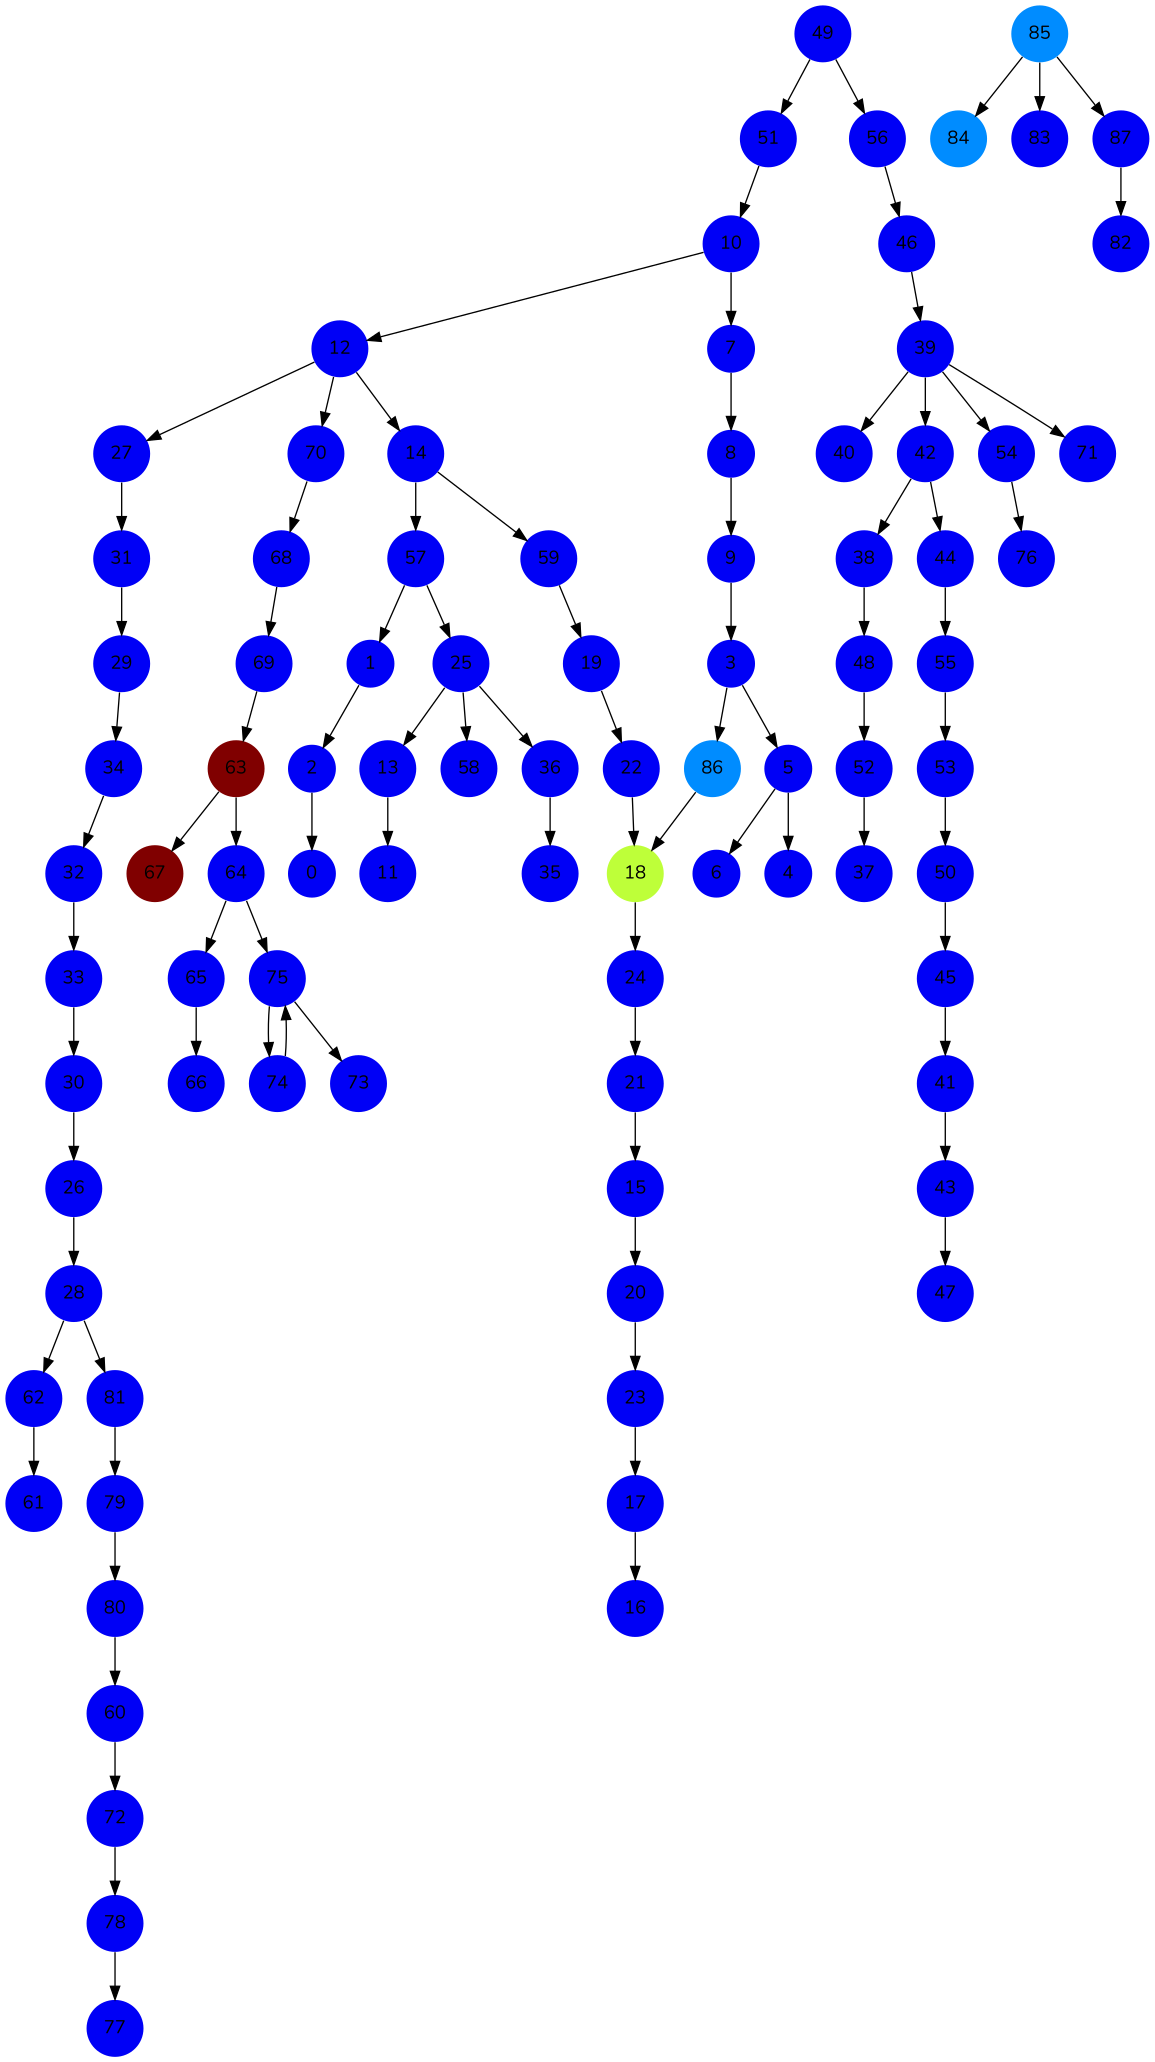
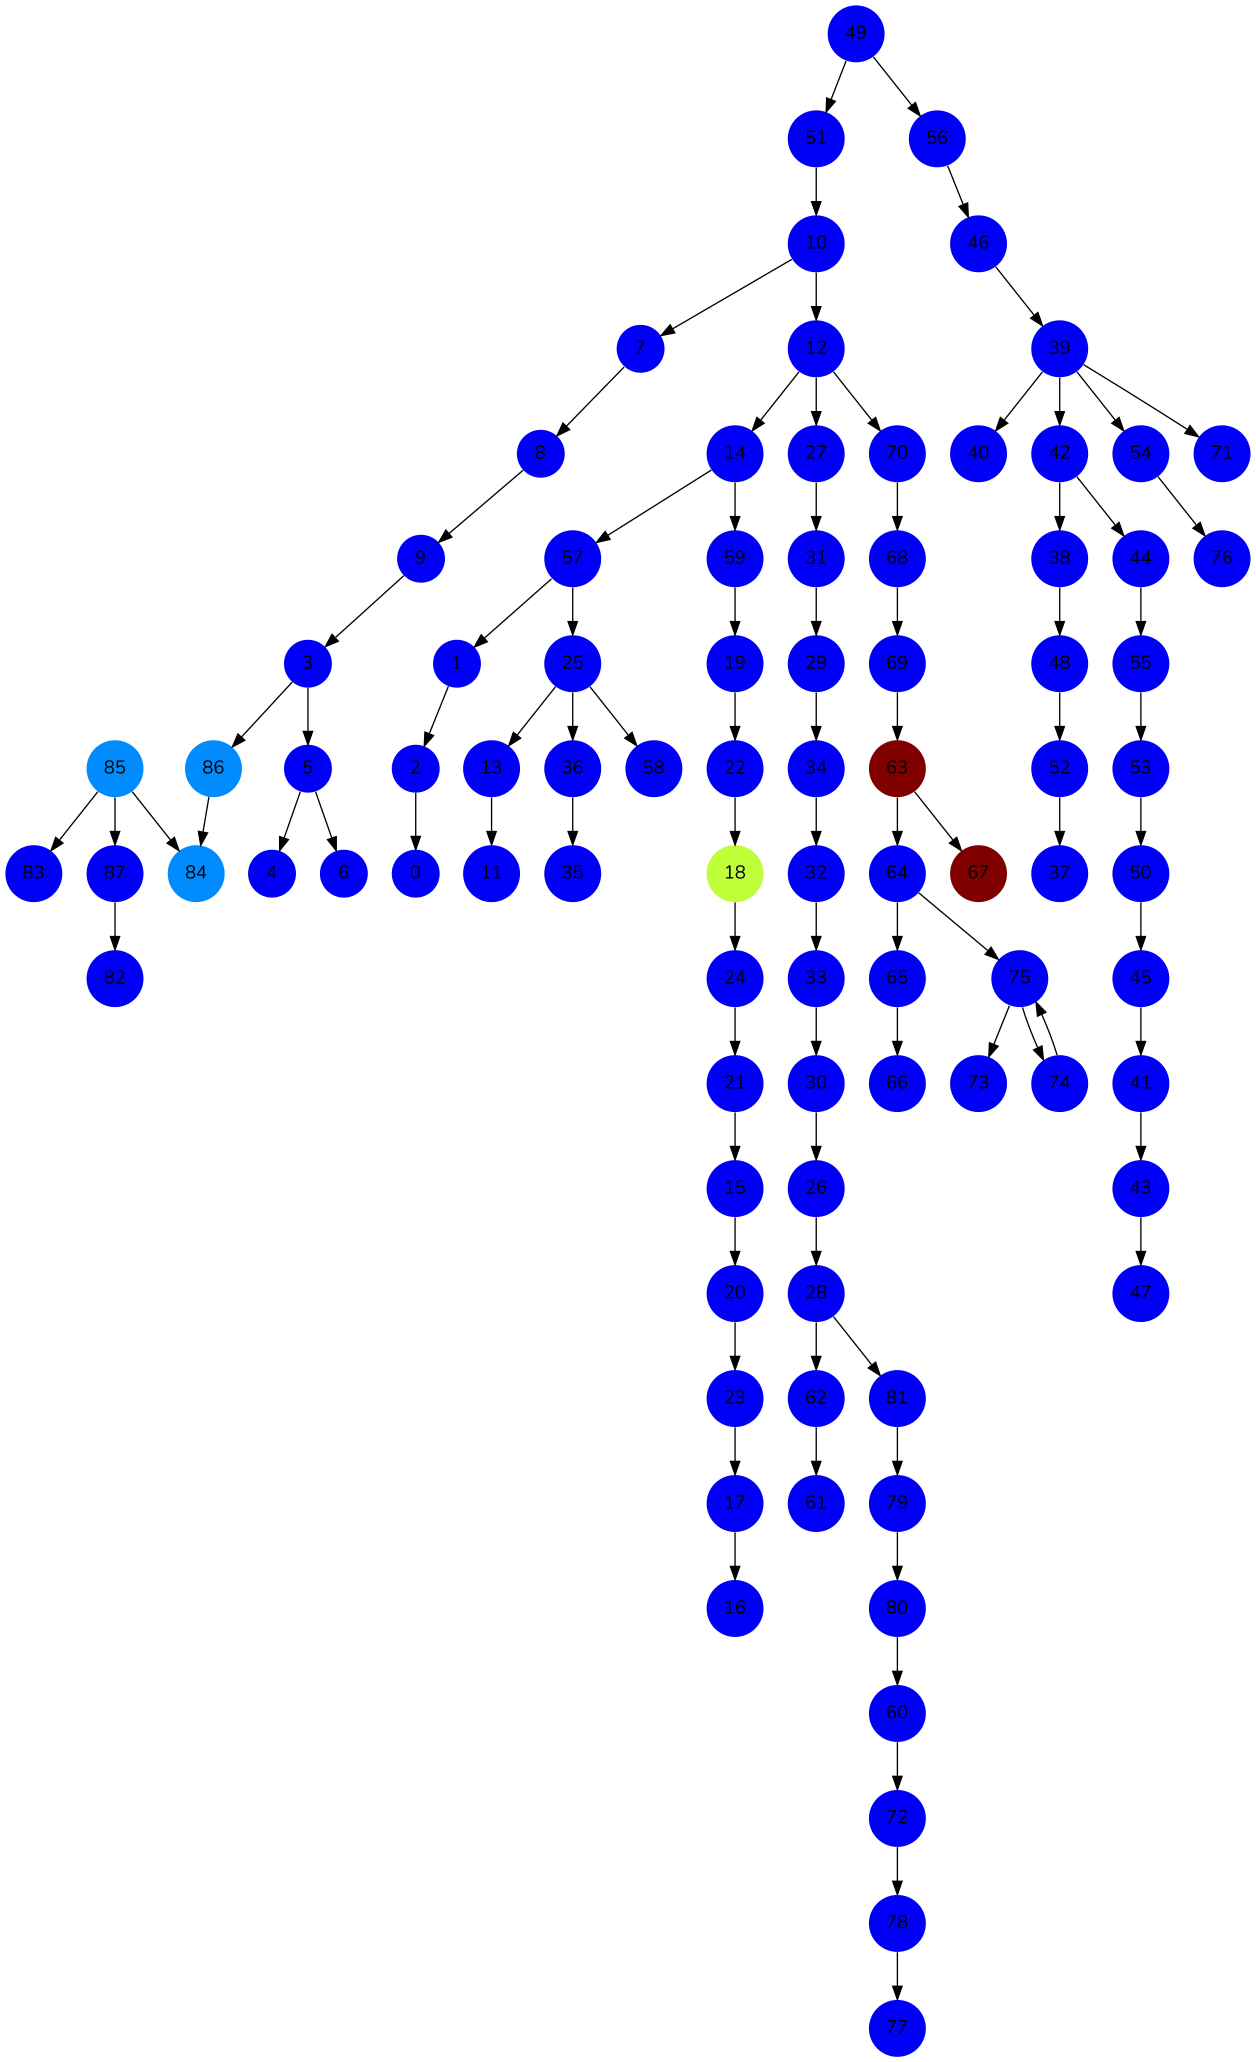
(678, 816) -> (206, 814)
